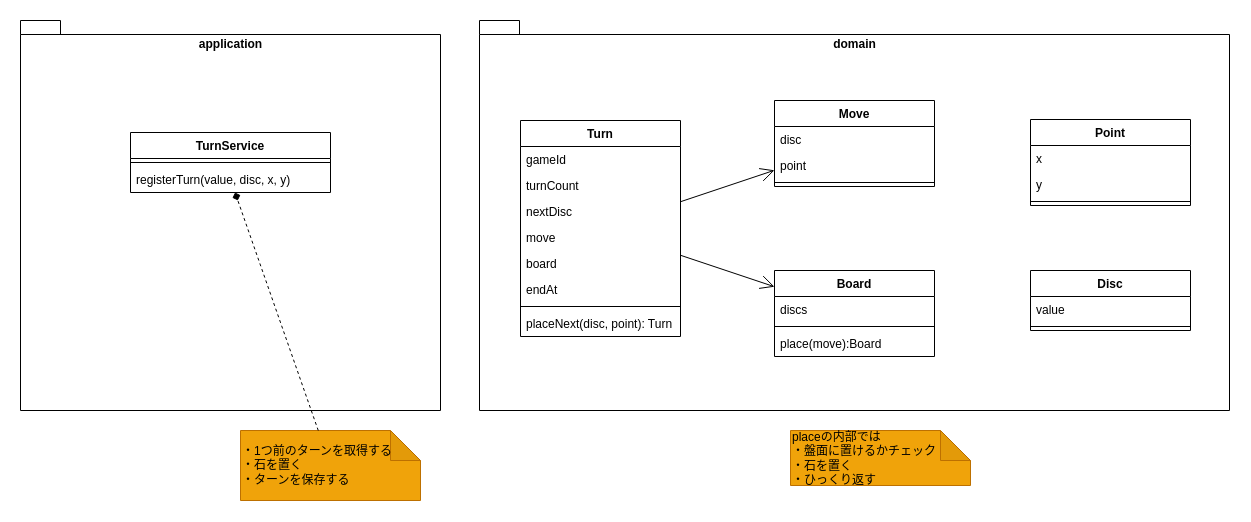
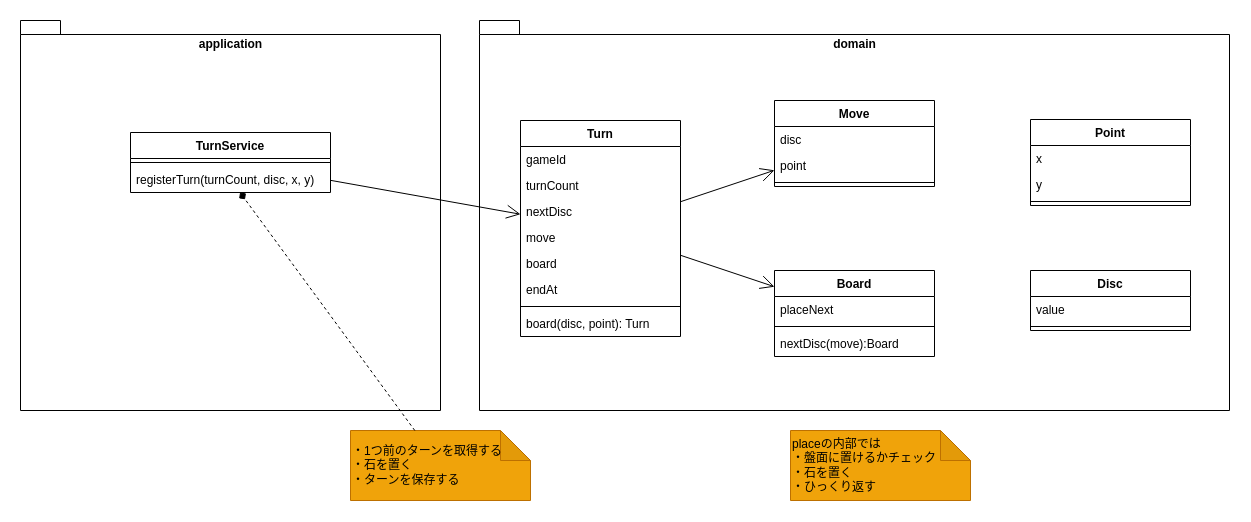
(226, 180) -> (241, 180)
none -> (425, 197)
(795, 310) -> (809, 310)
(609, 324) -> (597, 324)
(834, 344) -> (844, 344)
(881, 458) -> (881, 466)
(331, 466) -> (441, 466)
